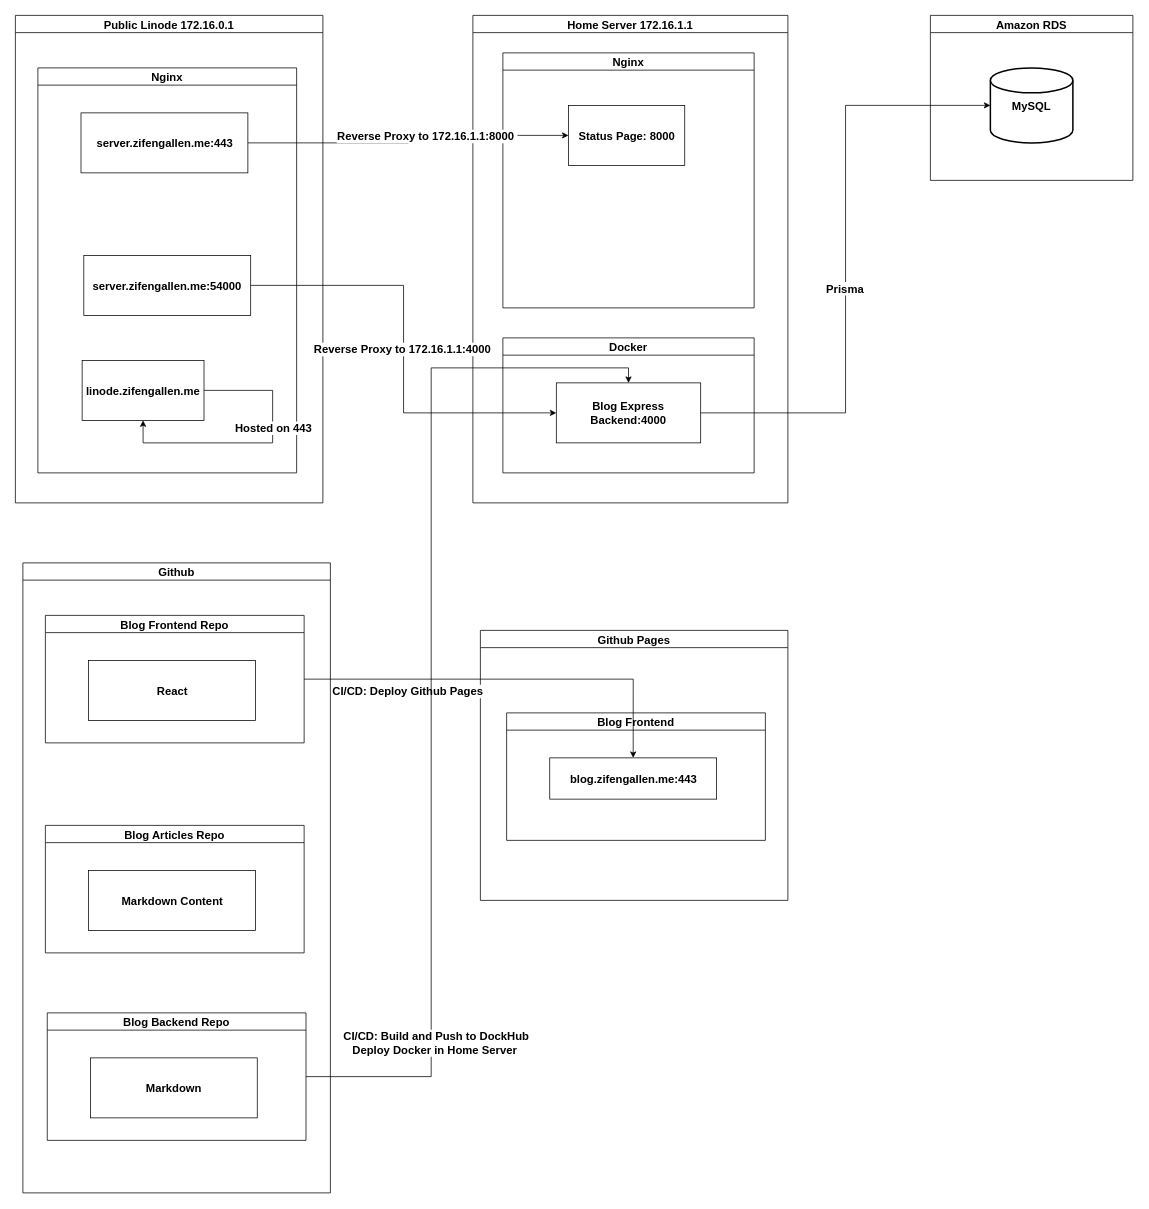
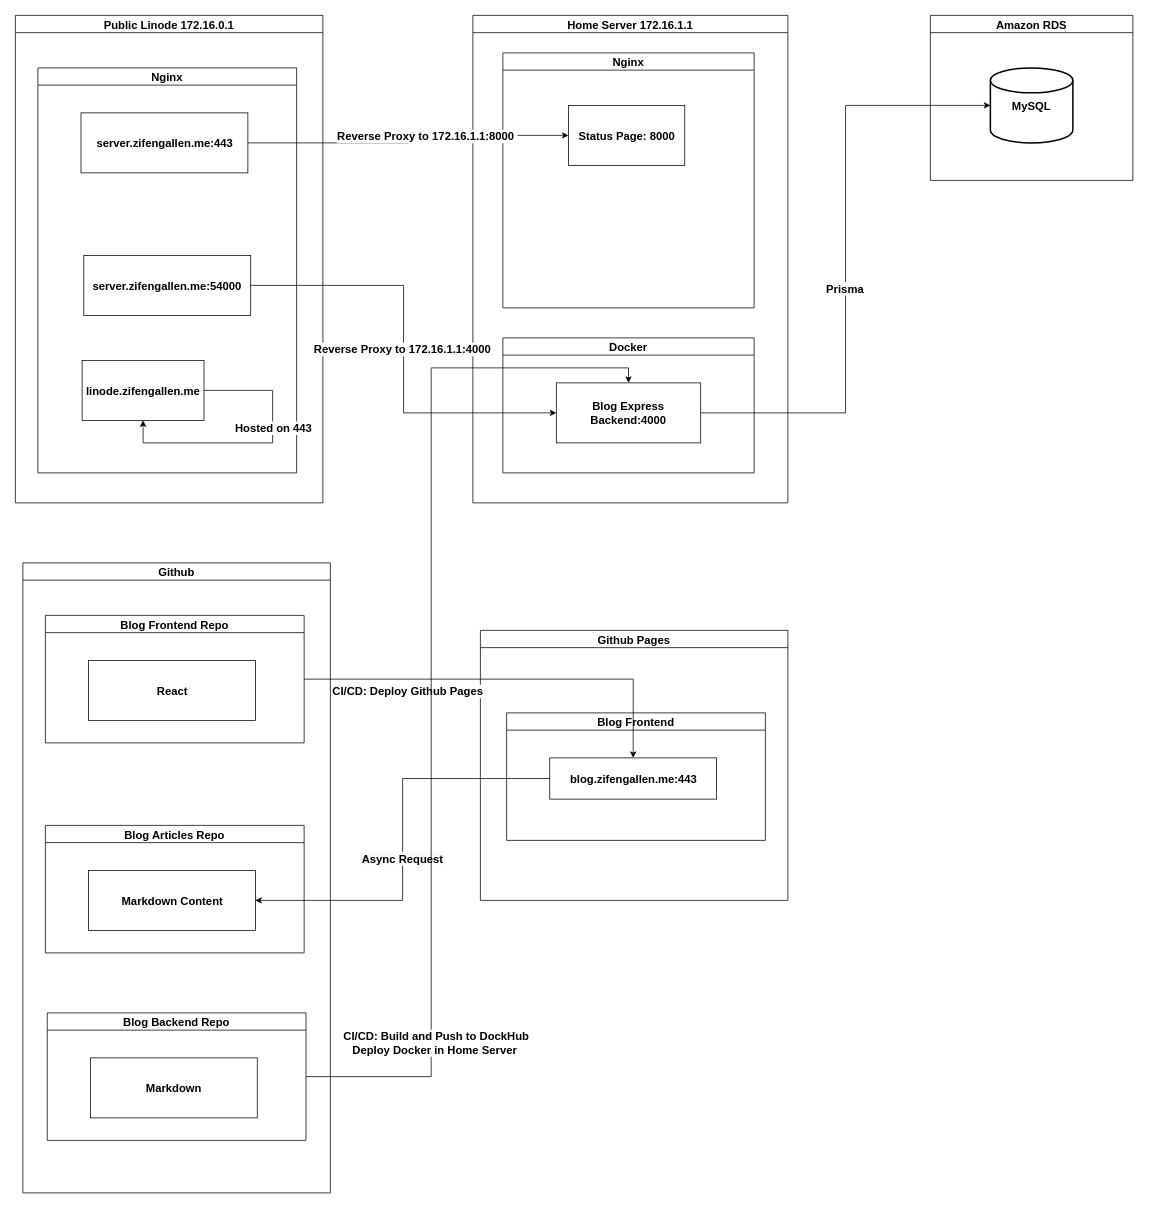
none -> (403, 837)
